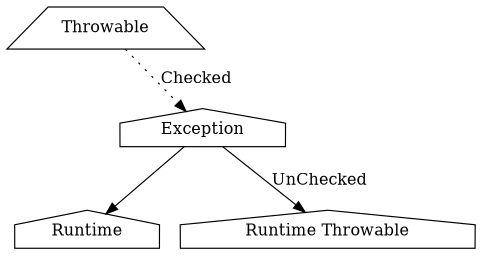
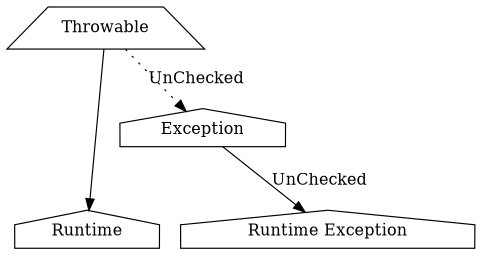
(196, 79) -> (196, 79)
(150, 176) -> (97, 124)
(328, 231) -> (328, 231)
